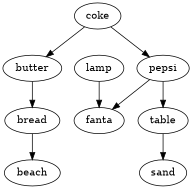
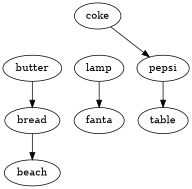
(68, 40) -> none
(134, 92) -> none
(163, 173) -> none
